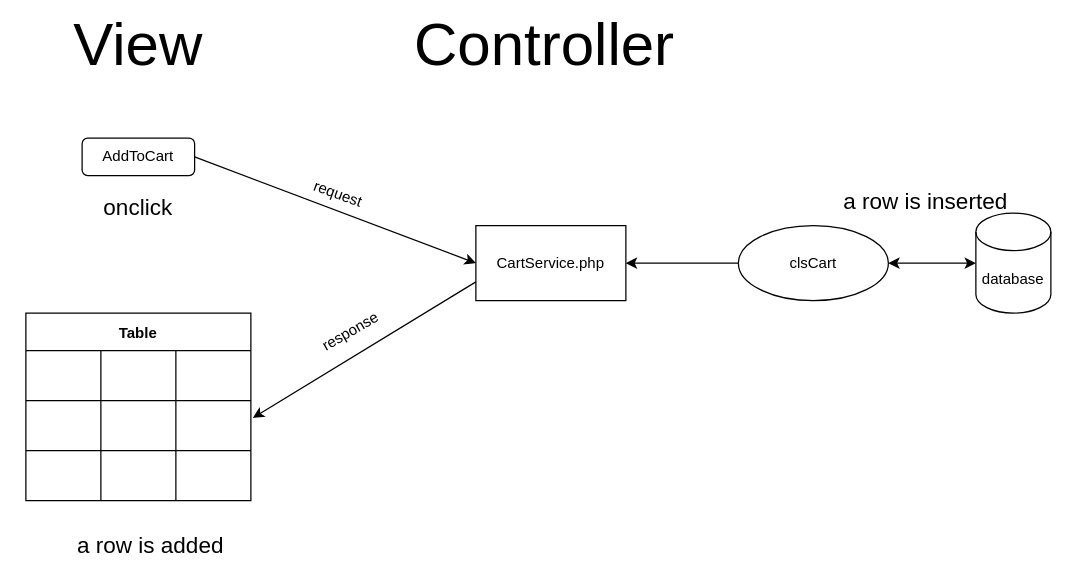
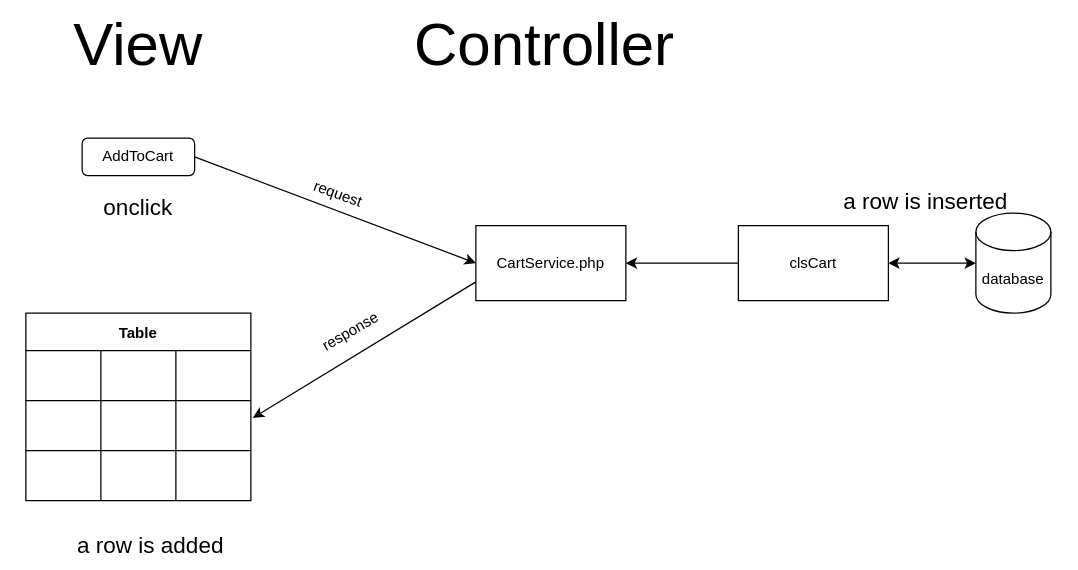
(813, 263) -> (813, 263)
